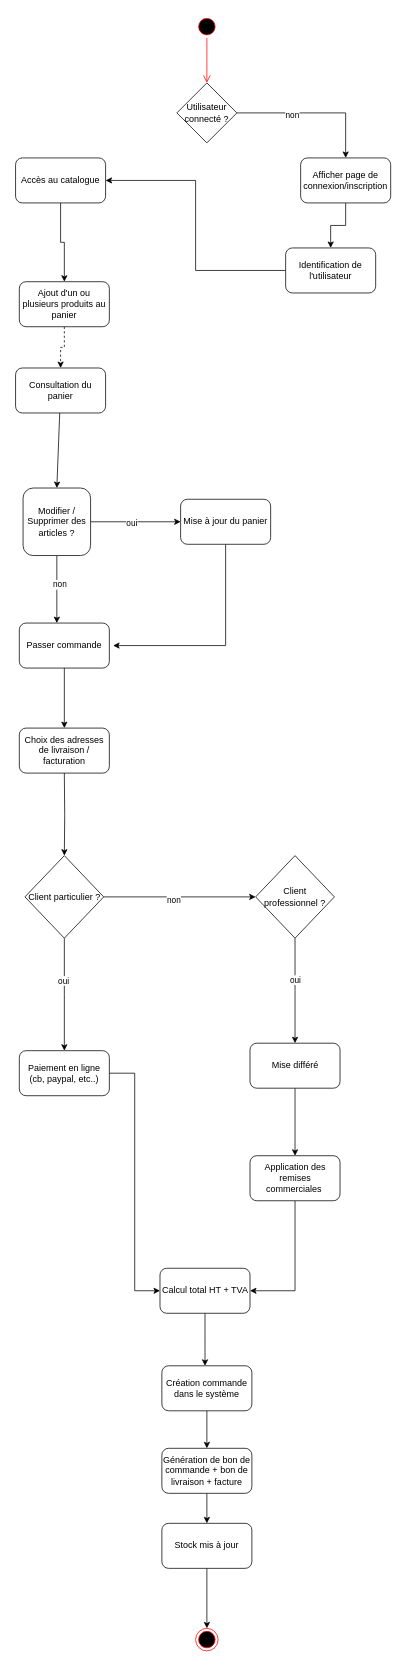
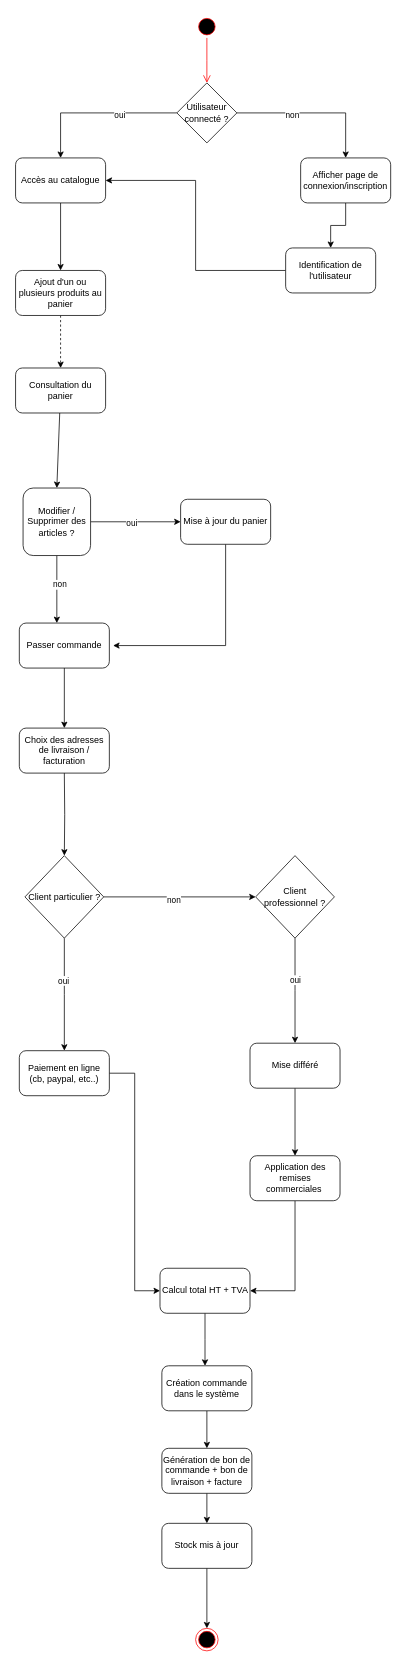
none -> (60, 132)
(64, 304) -> (60, 293)
